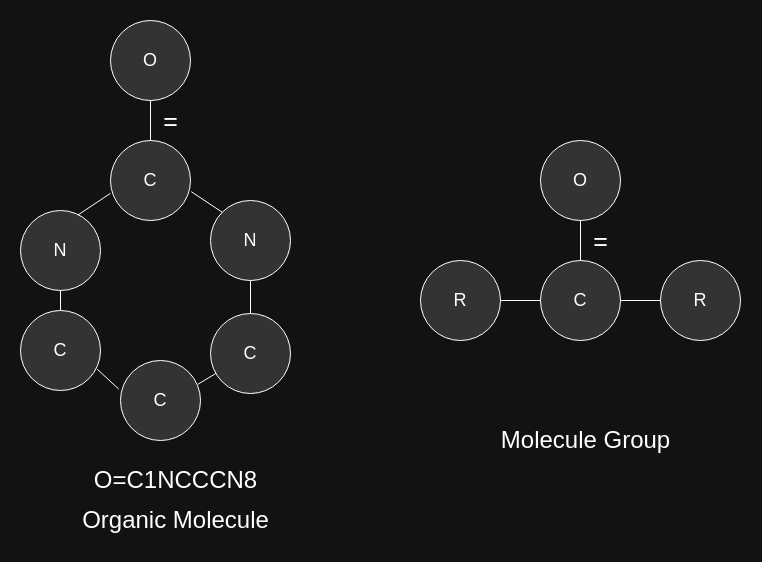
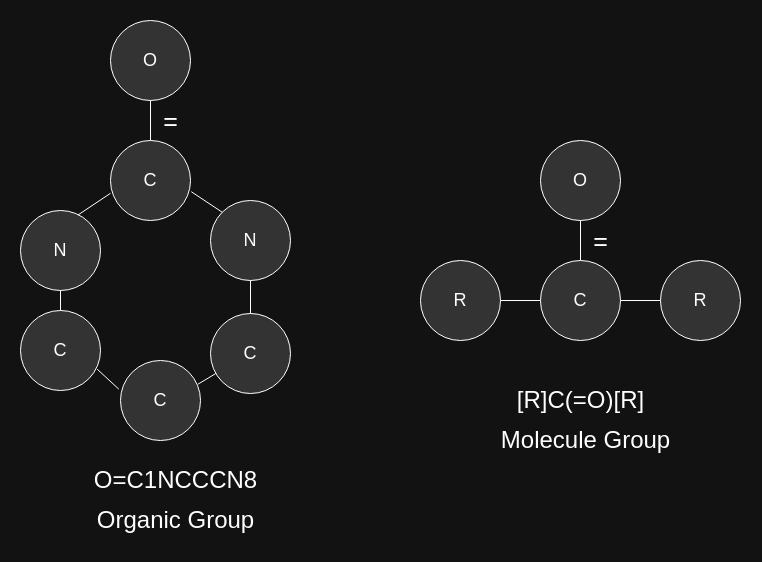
none -> (581, 401)
(176, 521) -> (176, 521)
